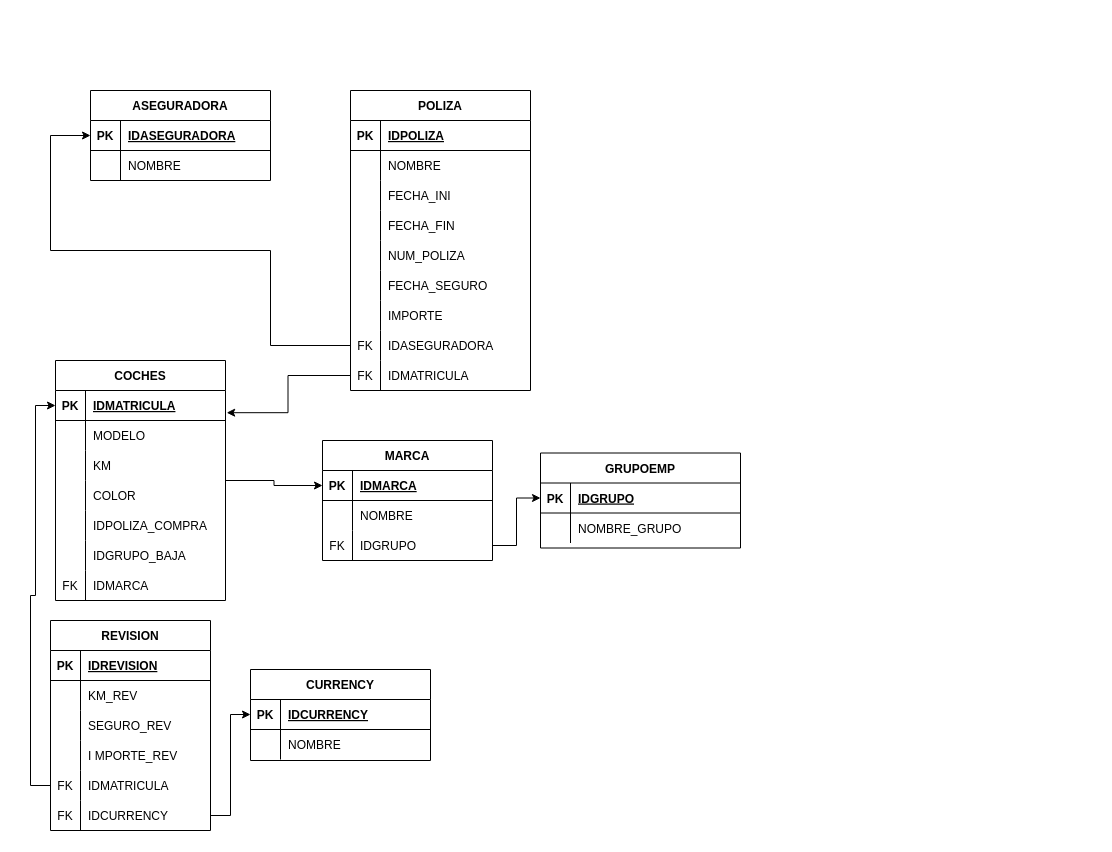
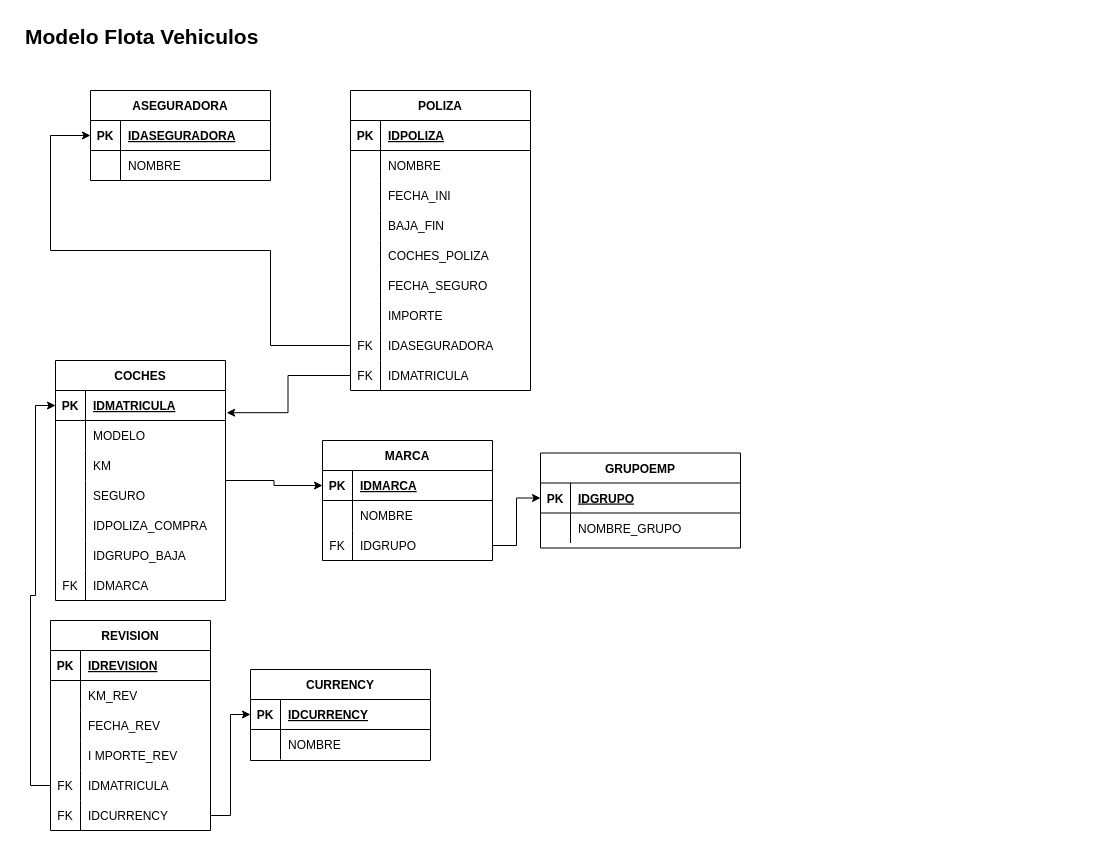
none -> (556, 56)
(418, 226) -> (415, 226)
(422, 256) -> (432, 256)
(110, 496) -> (113, 496)
(122, 726) -> (118, 726)
